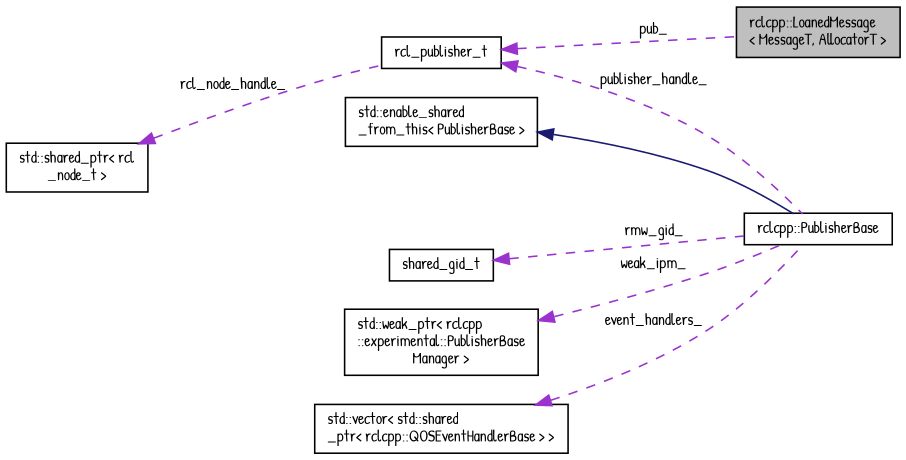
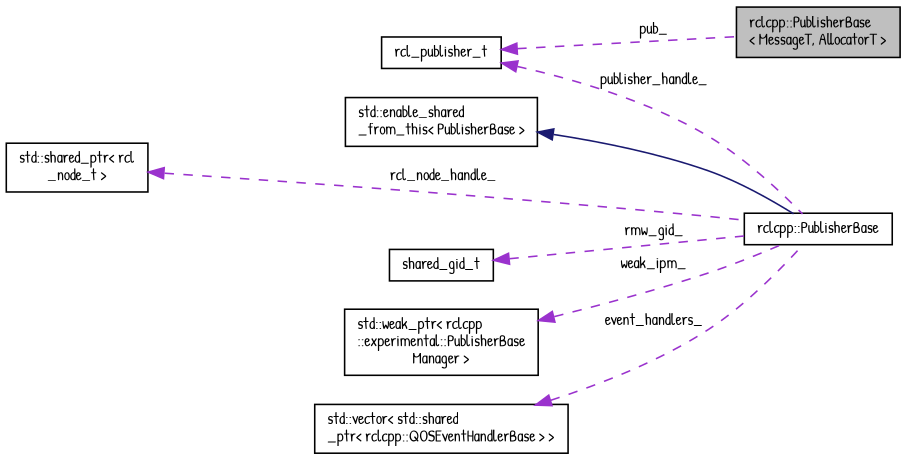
(818, 32) -> (818, 32)
(266, 98) -> (454, 194)
